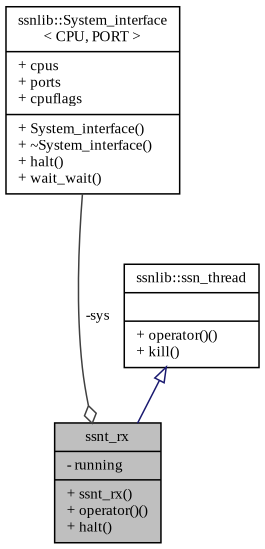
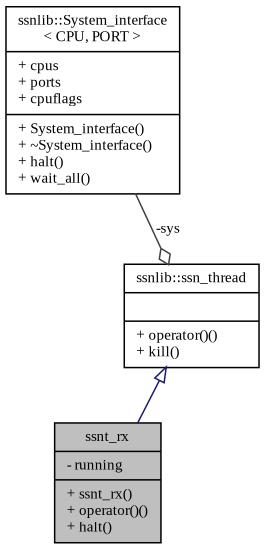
(60, 178) -> (55, 178)
(79, 300) -> (148, 221)
